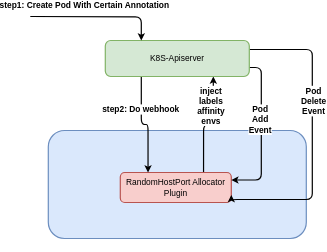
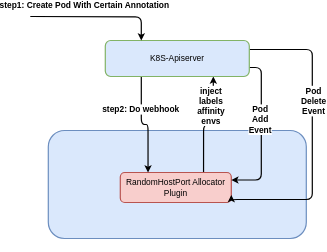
(177, 59) -> (177, 59)
